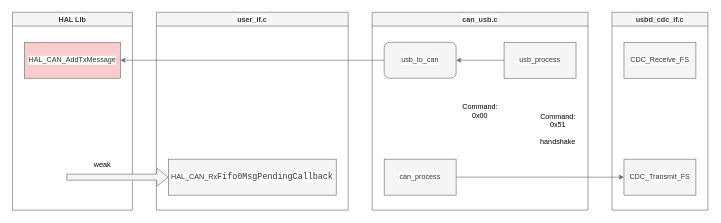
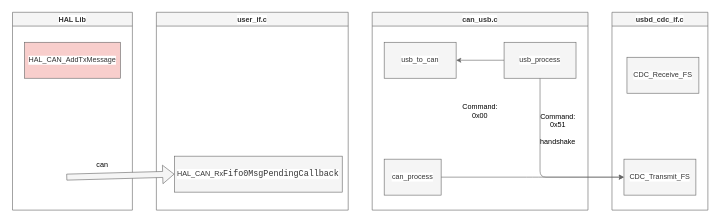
(125, 60) -> none
(420, 60) -> (420, 60)
(660, 60) -> (663, 75)
none -> (540, 126)
(102, 165) -> (102, 165)
(252, 177) -> (258, 174)
(420, 177) -> (413, 177)
